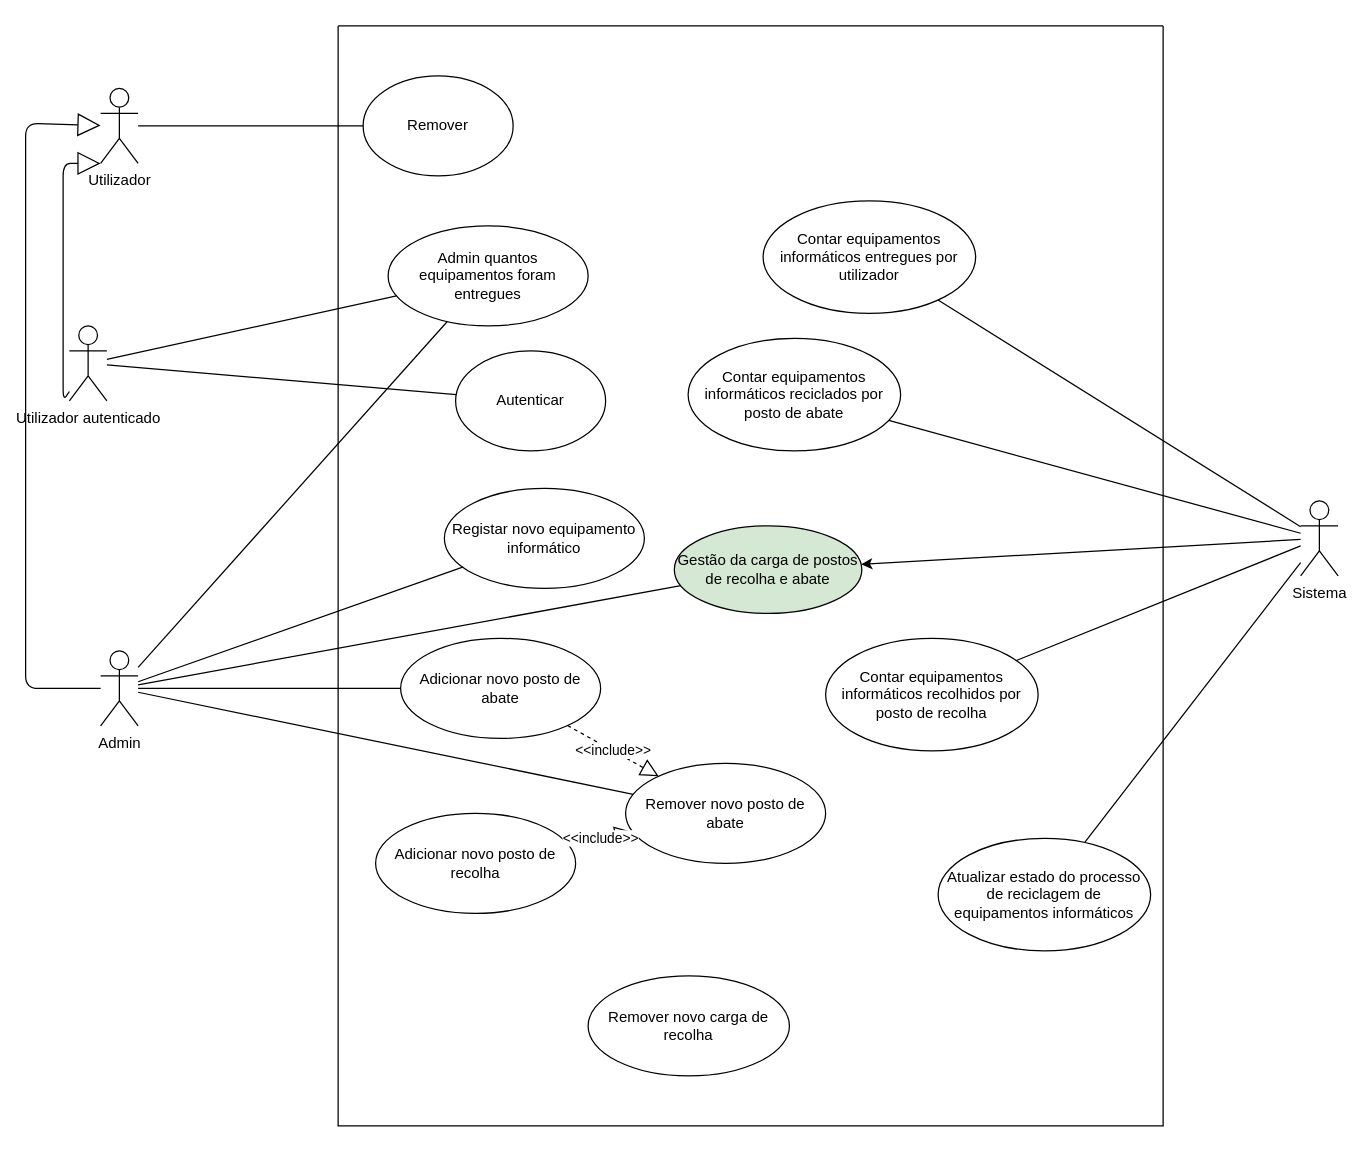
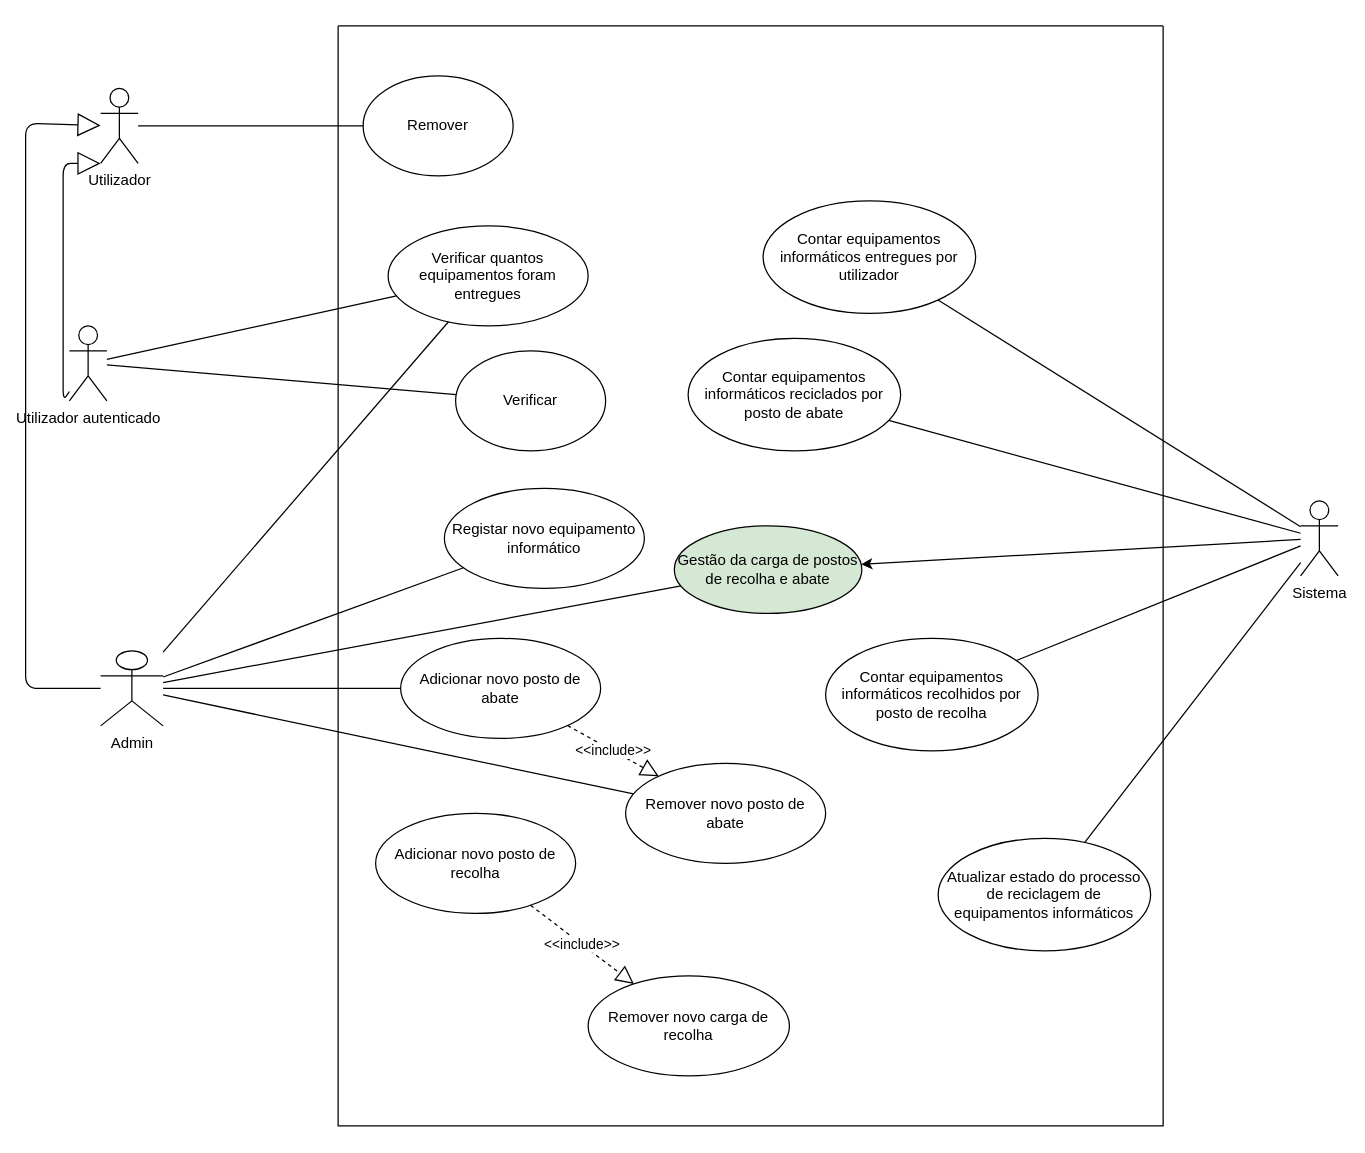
(488, 276) -> (488, 276)
(531, 401) -> (531, 401)
(119, 688) -> (132, 688)
(591, 840) -> (575, 939)
